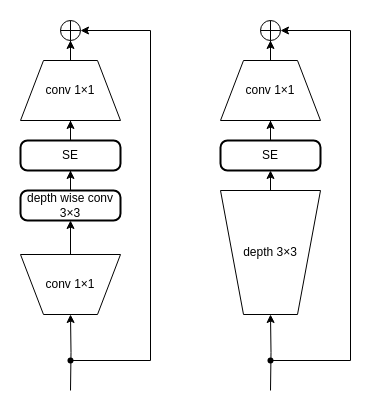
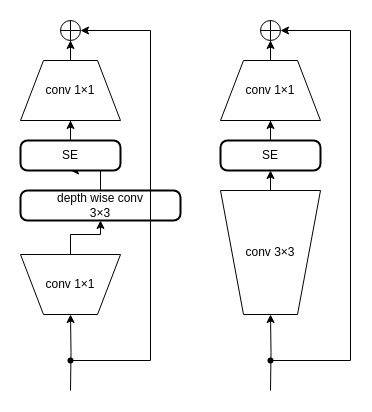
(71, 206) -> (101, 206)
(271, 253) -> (271, 253)
